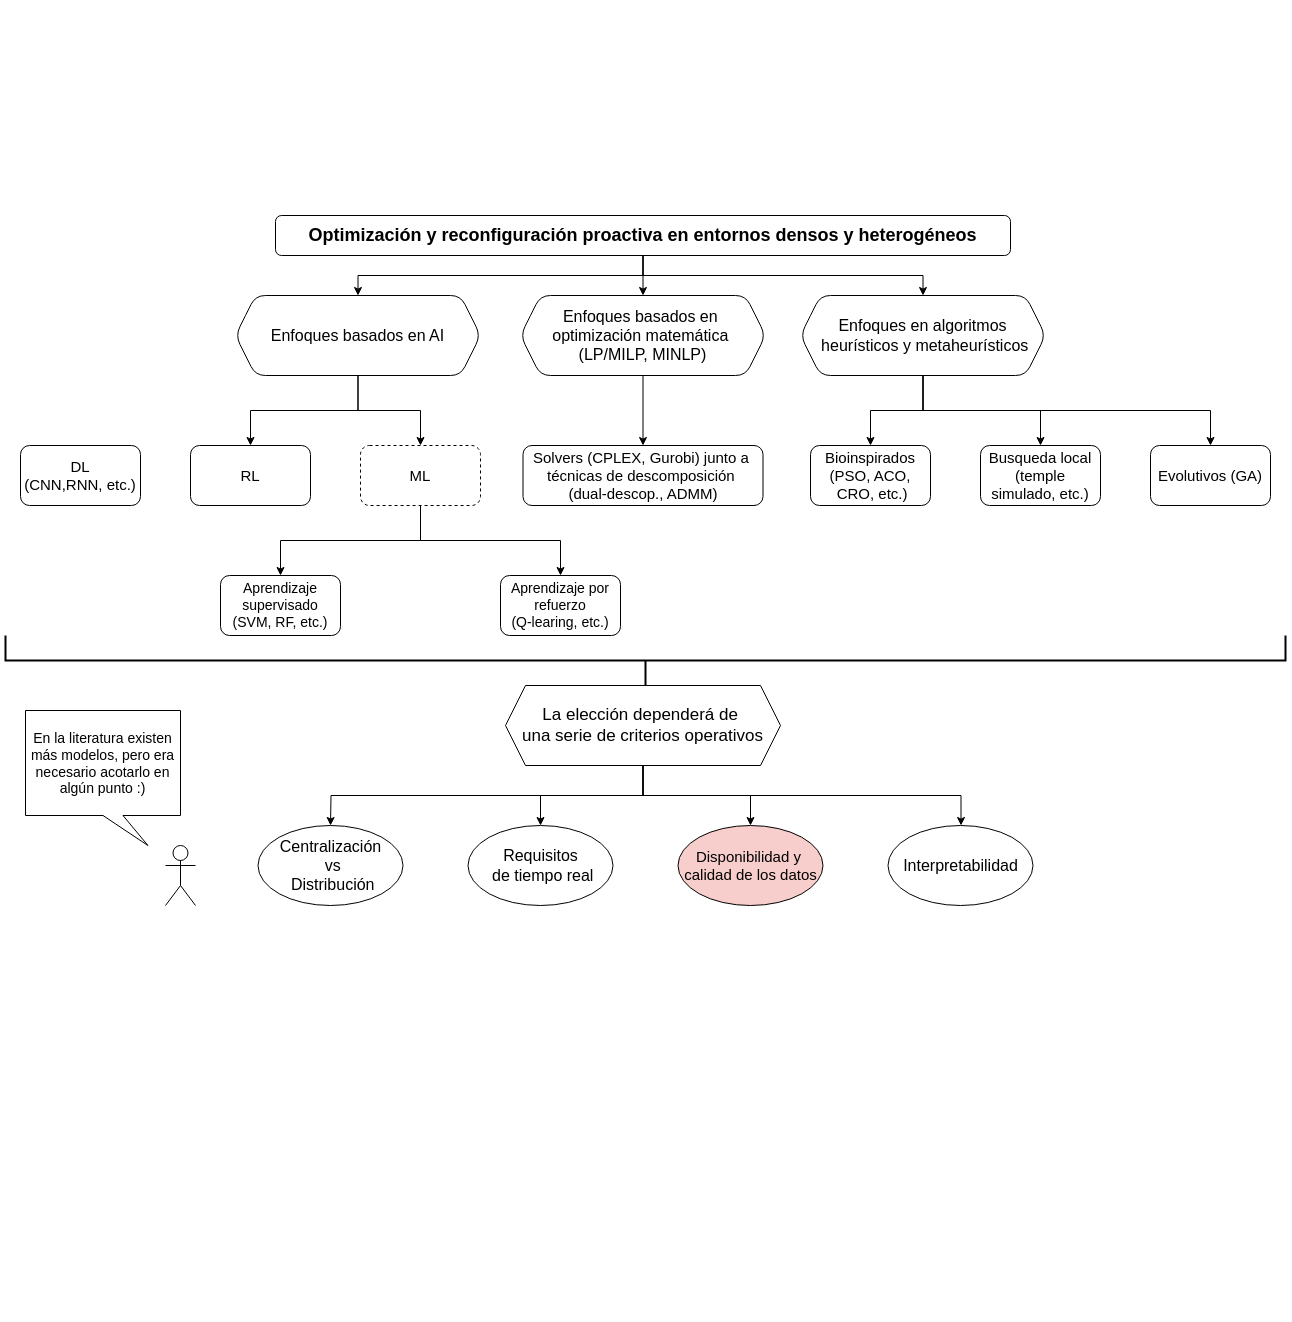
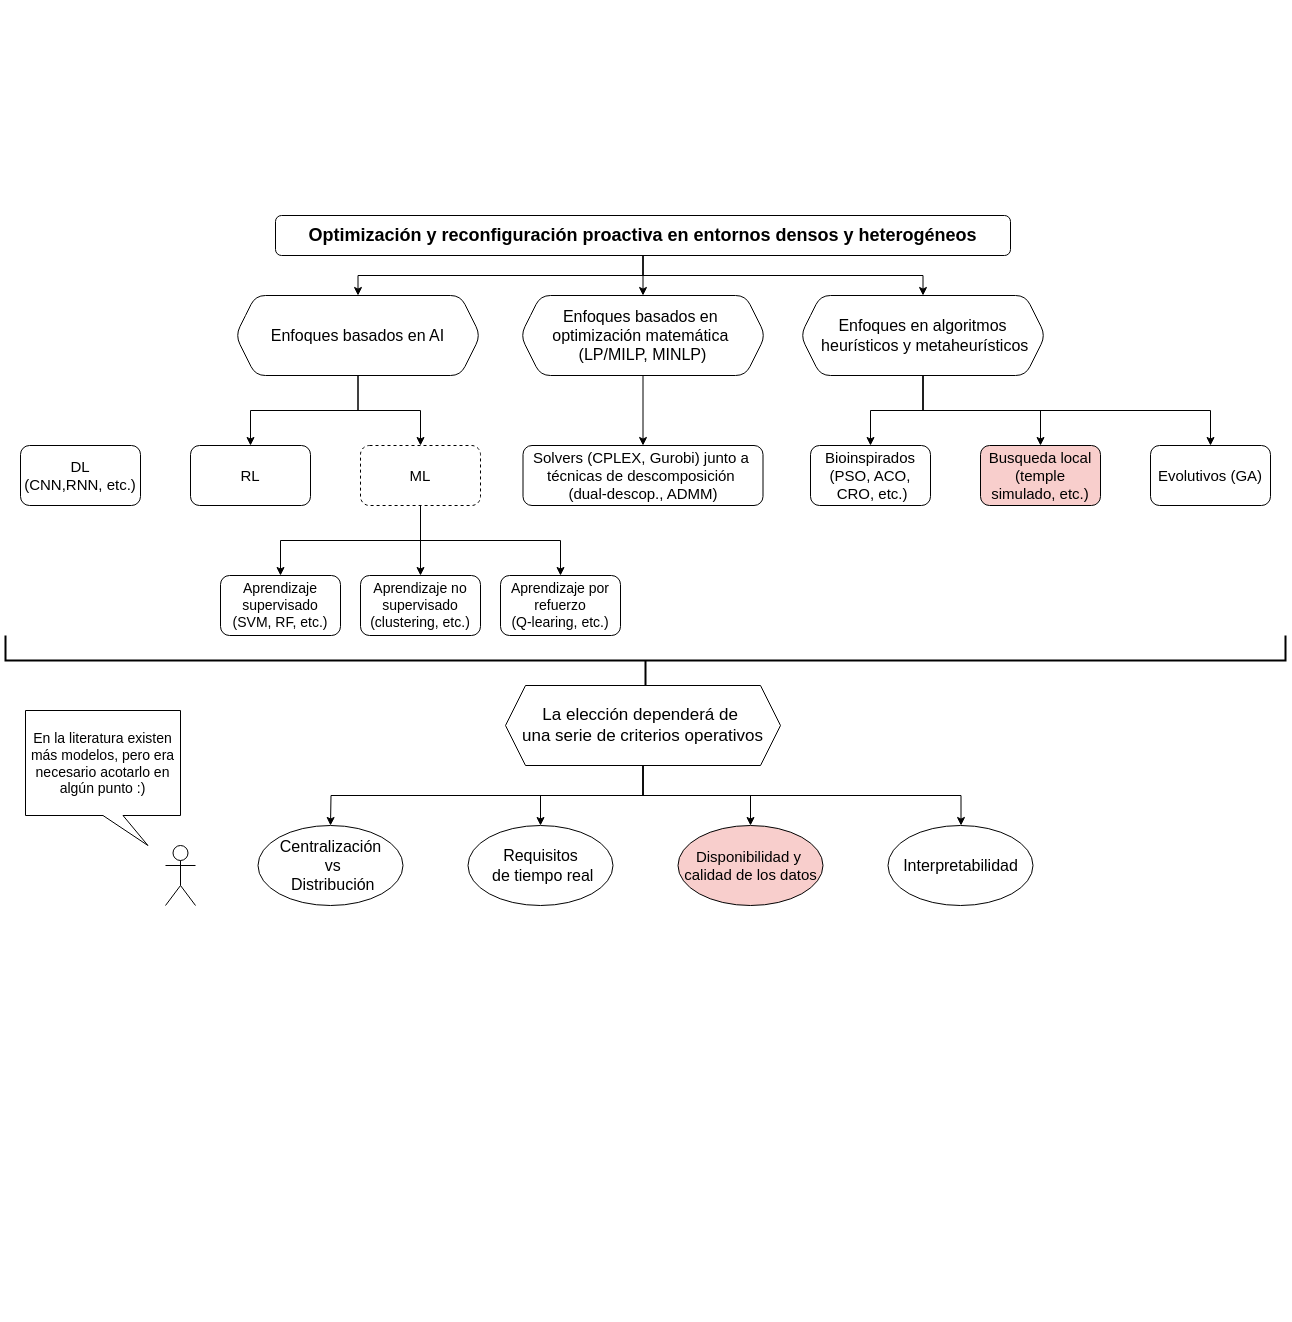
(1041, 476) -> (1041, 476)
none -> (421, 555)
none -> (421, 606)
